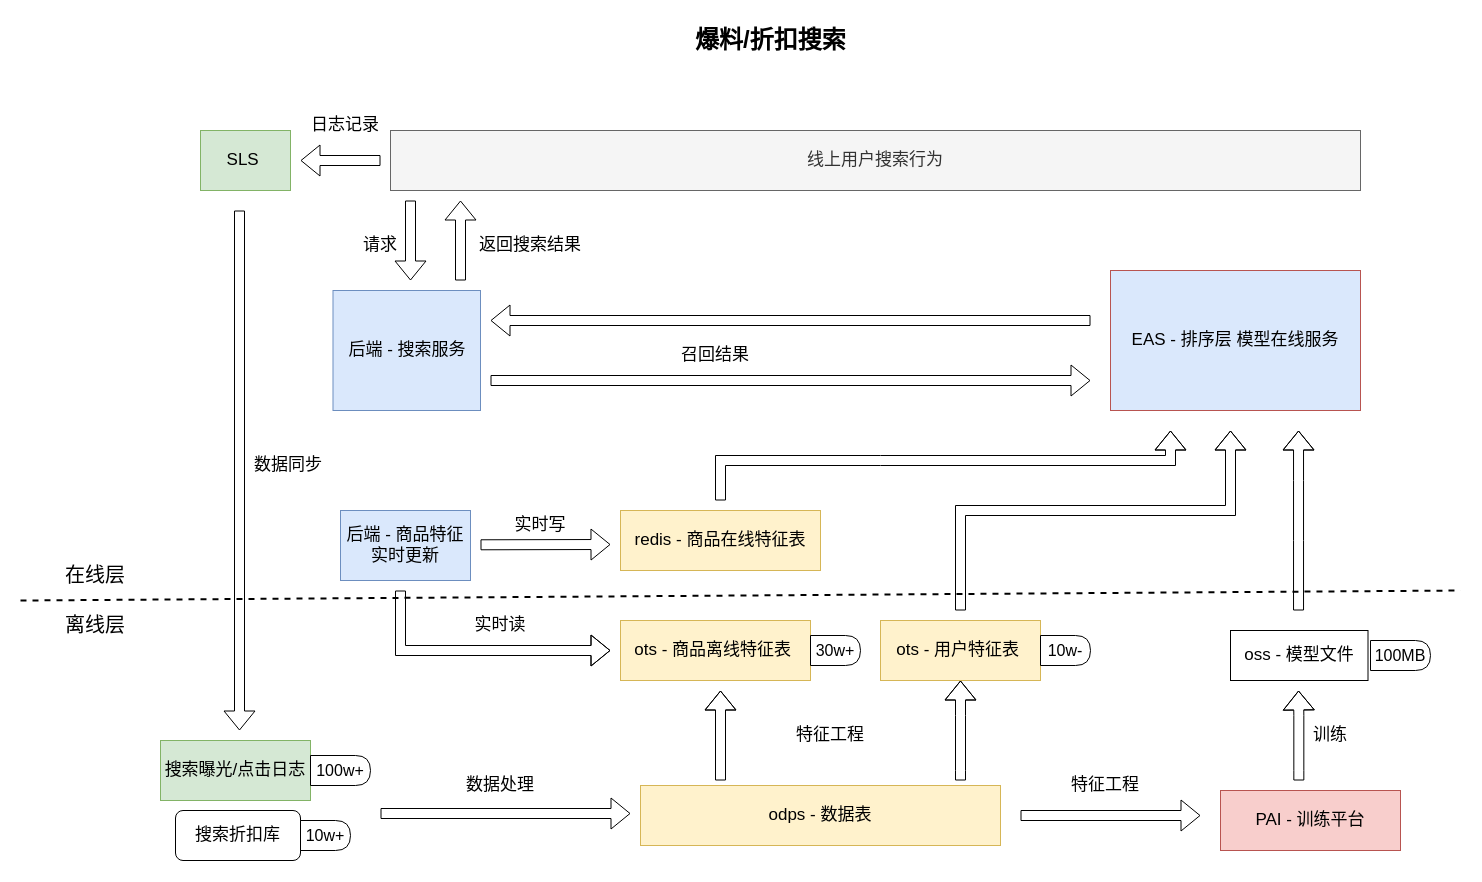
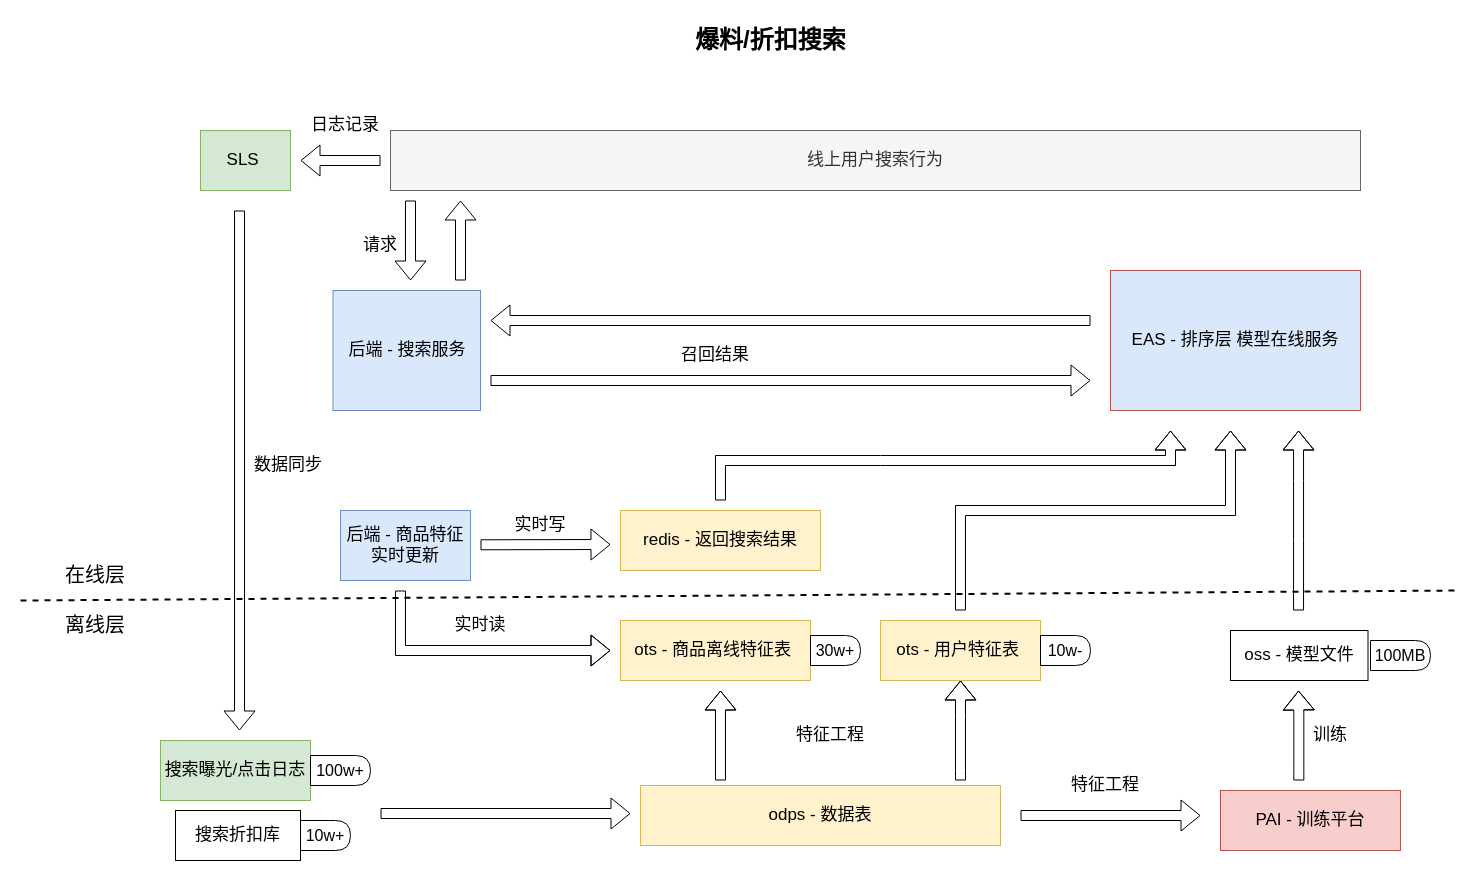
(531, 246) -> none
(721, 541) -> (721, 541)
(501, 626) -> (481, 626)
(501, 786) -> none
(238, 836) -> (238, 836)
